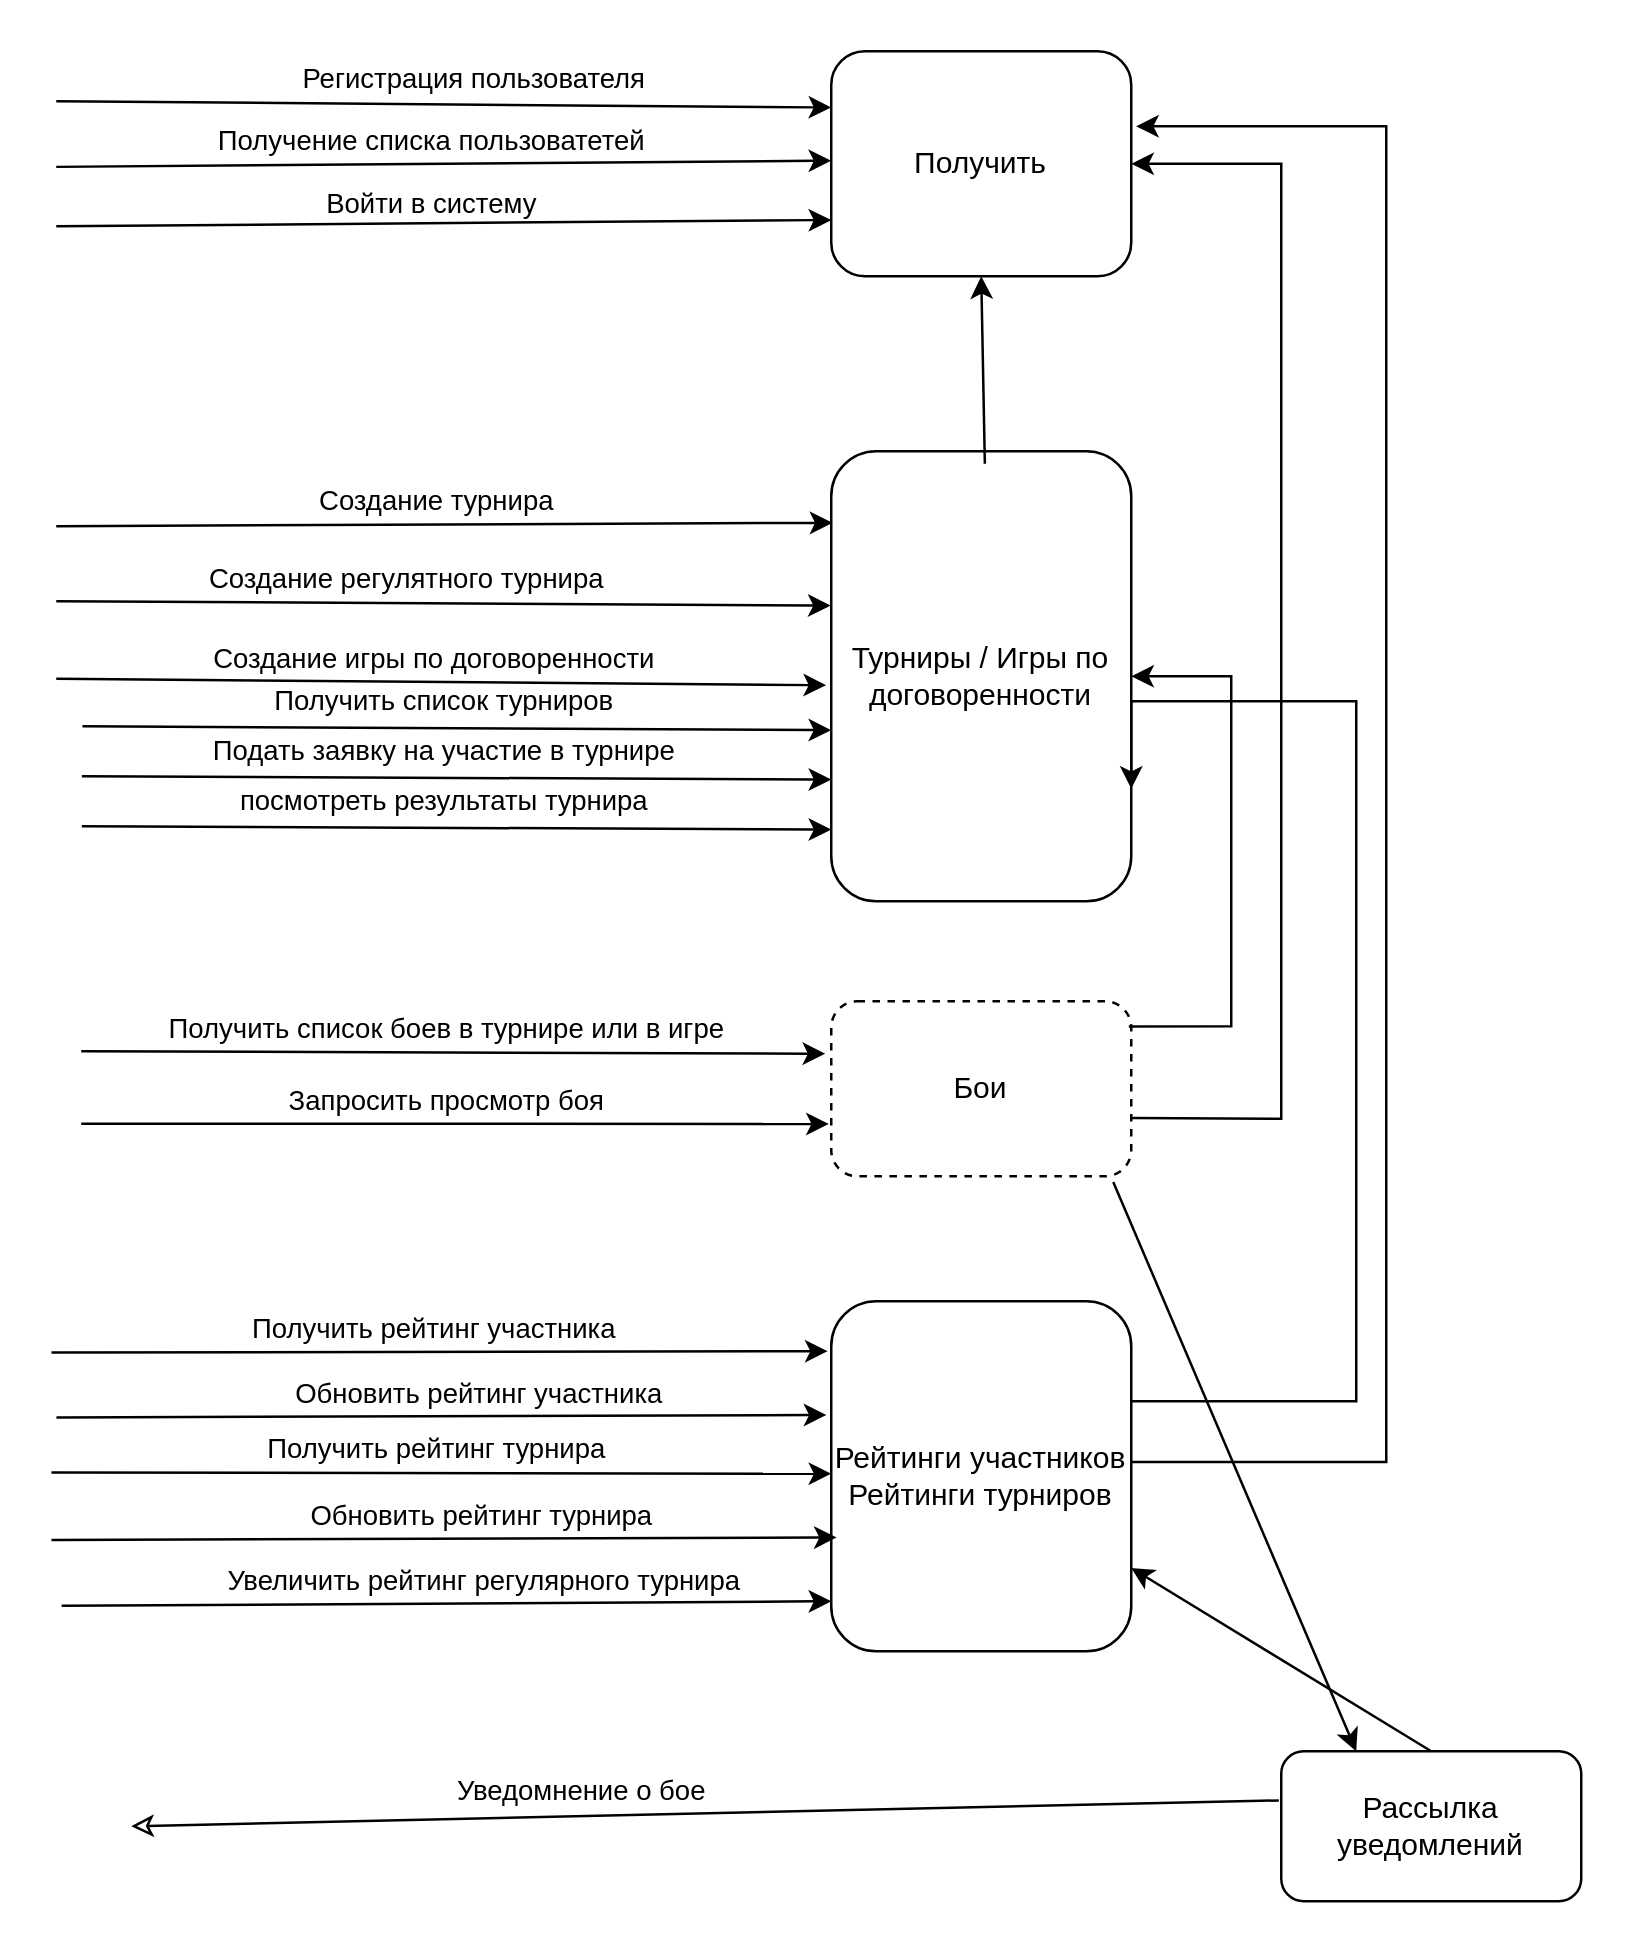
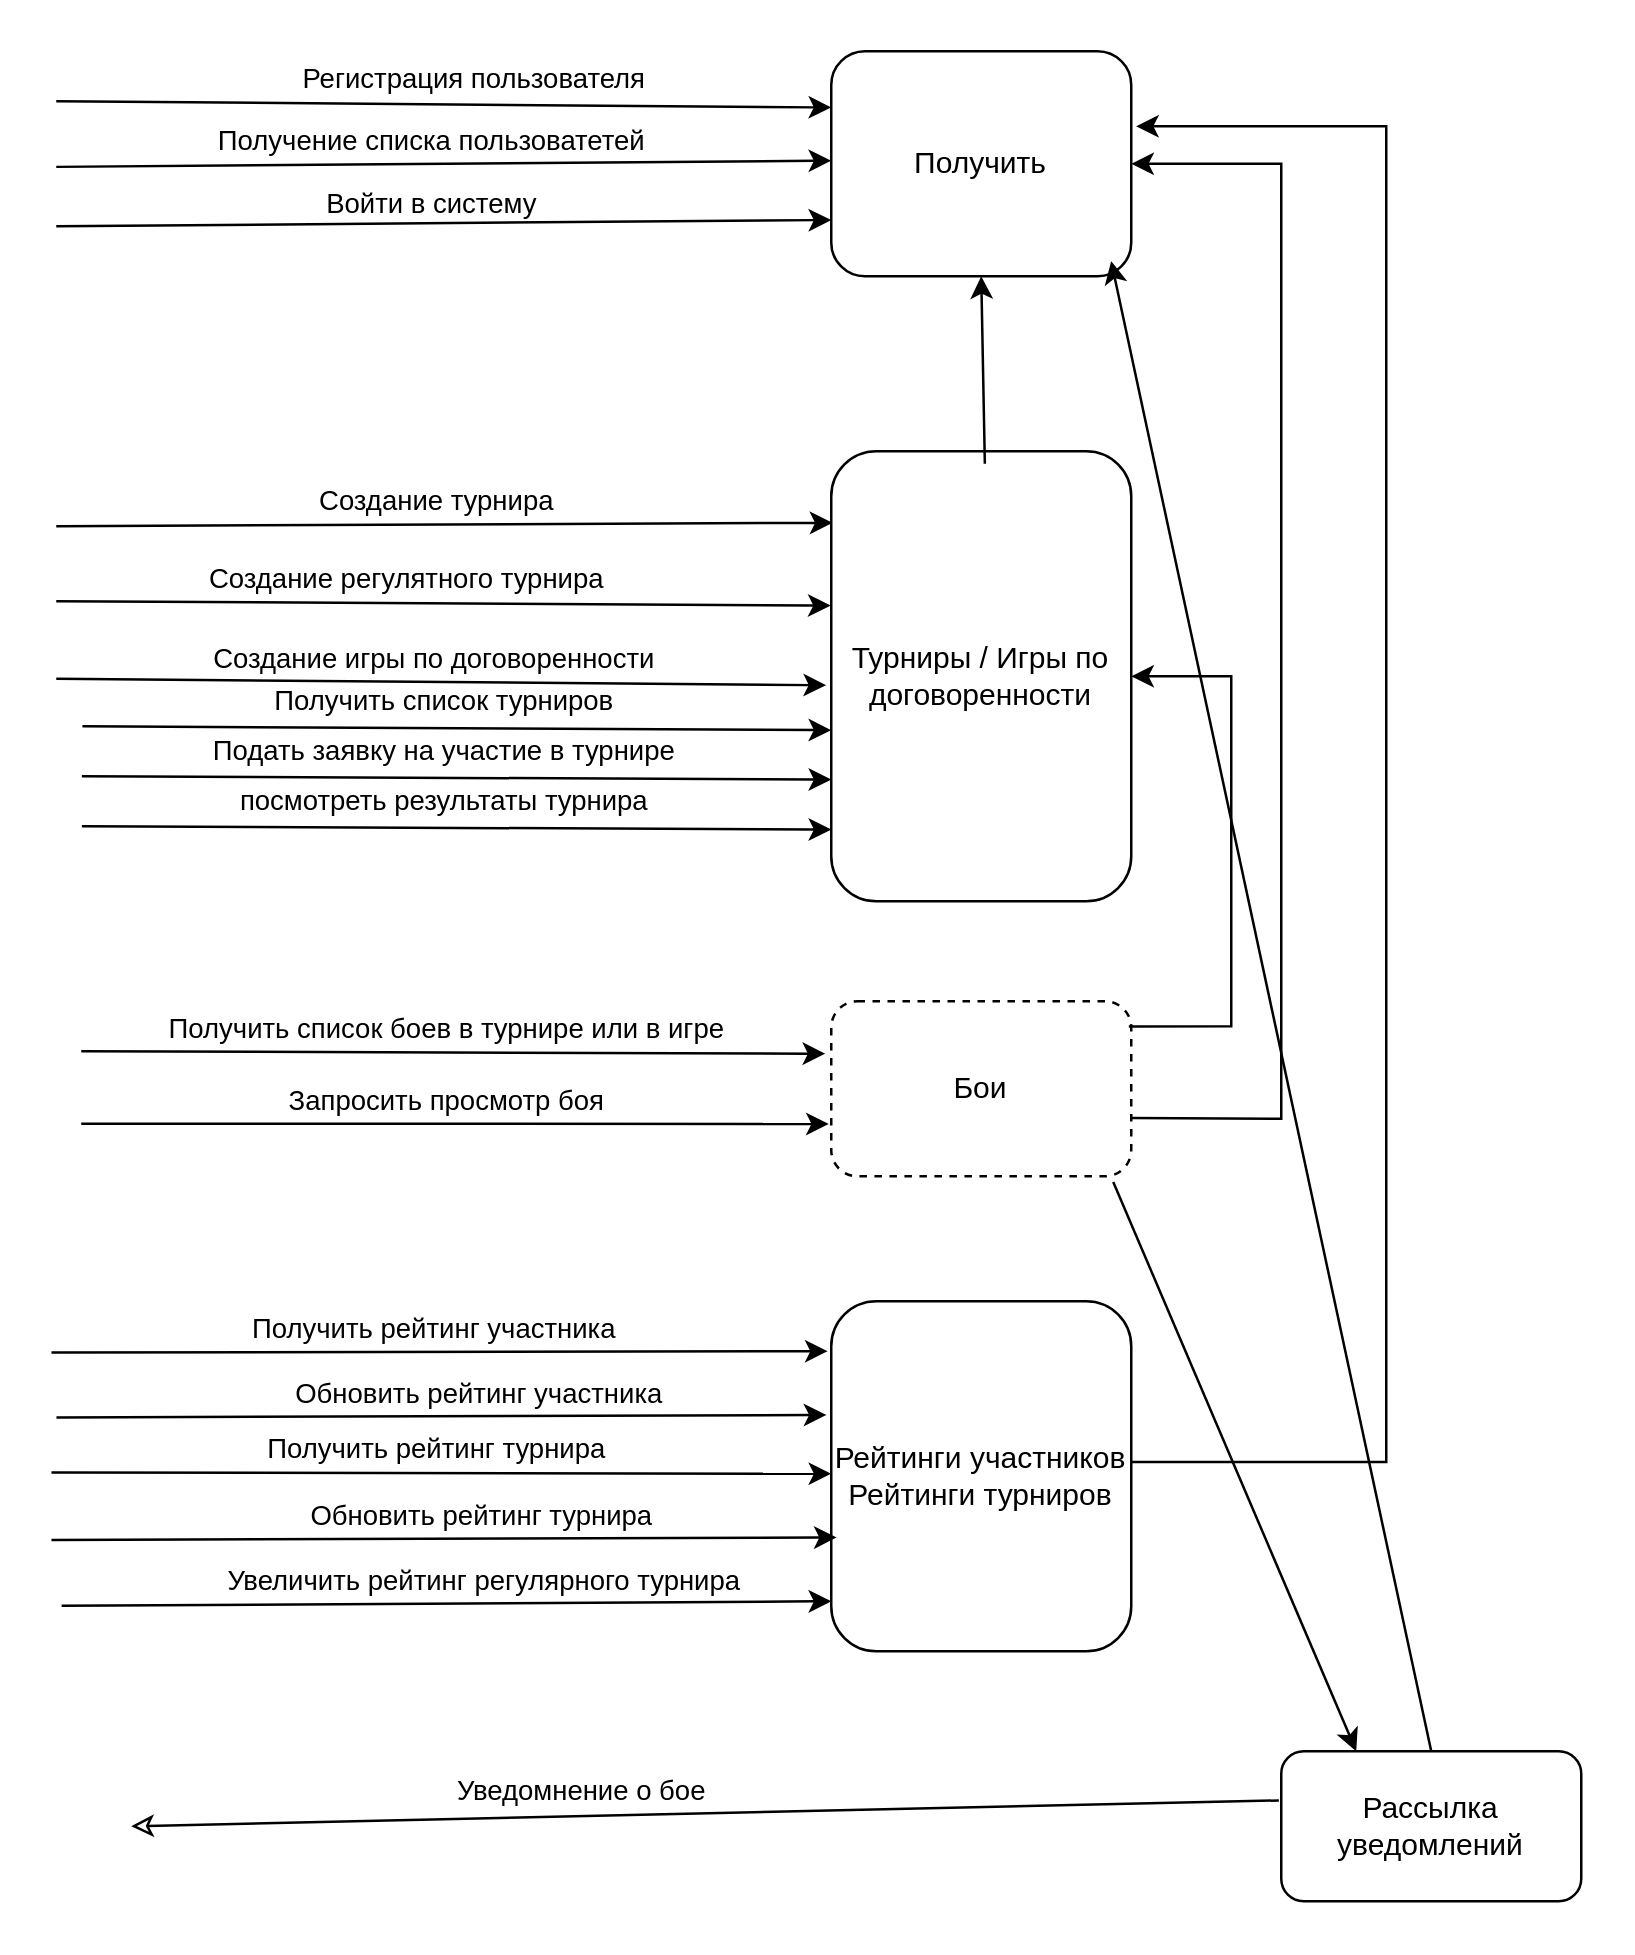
(1356, 1007) -> none
(1235, 1631) -> (1157, 474)
